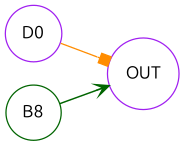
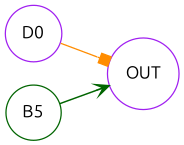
(34, 113) -> (34, 113)
